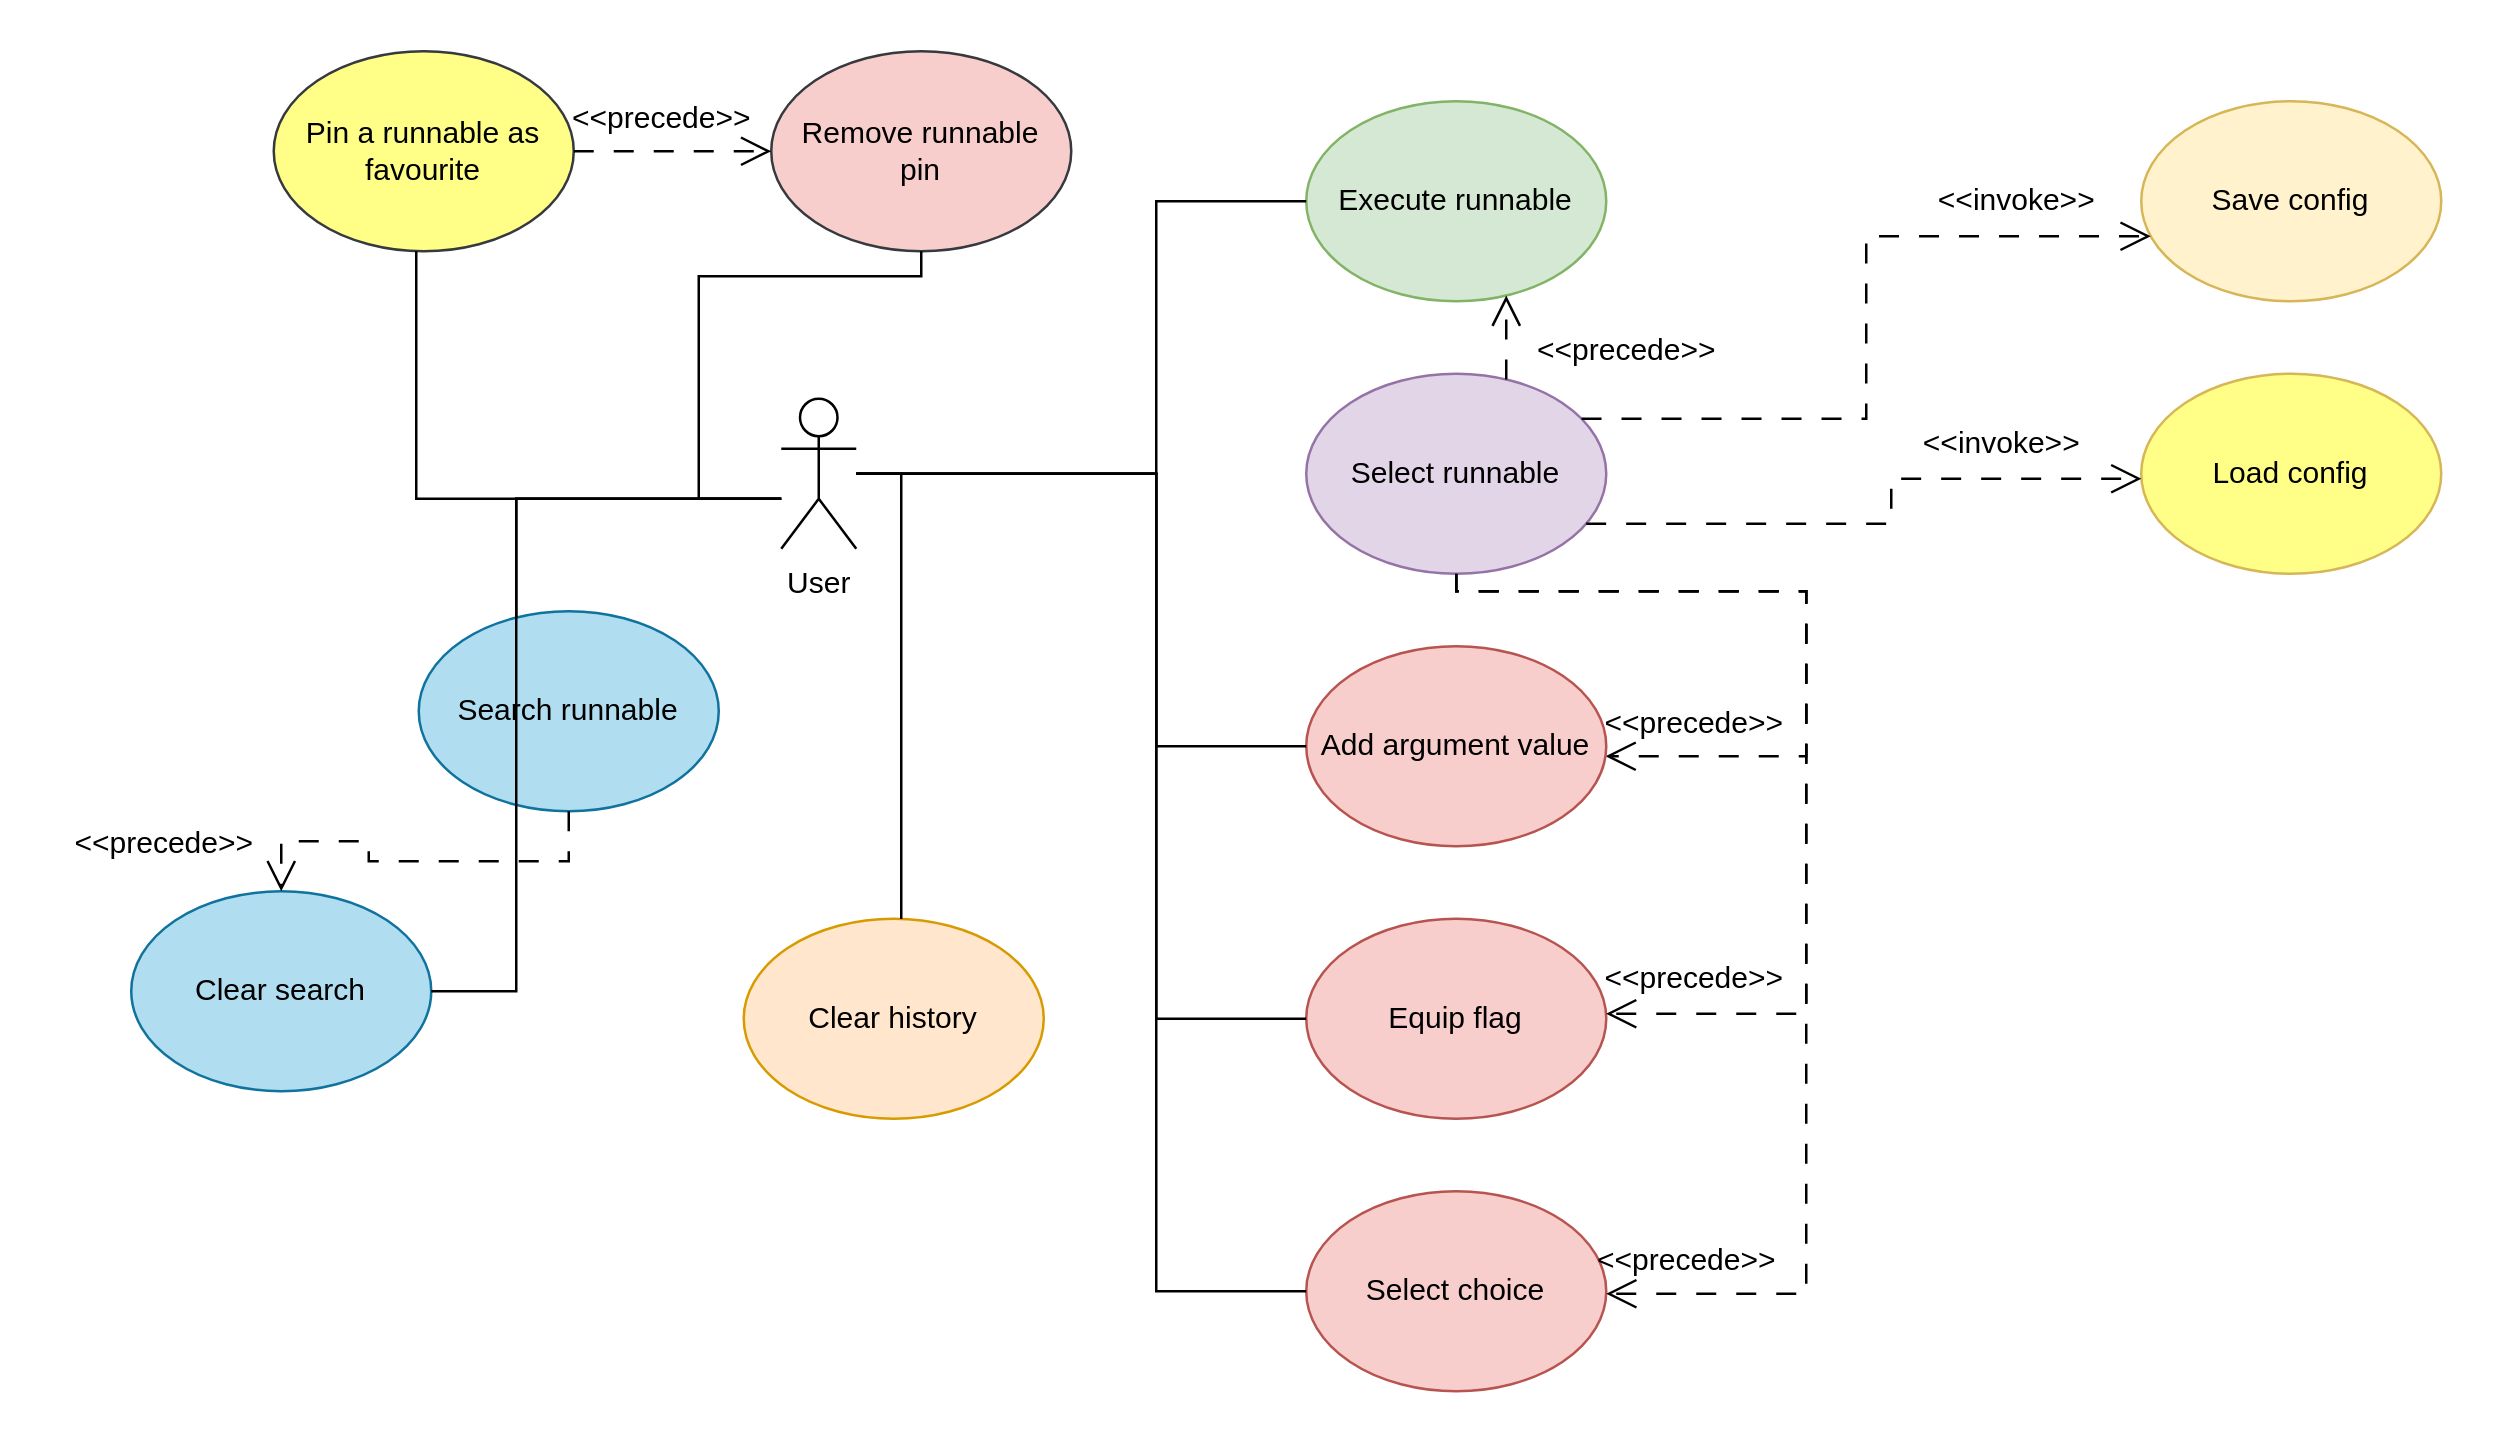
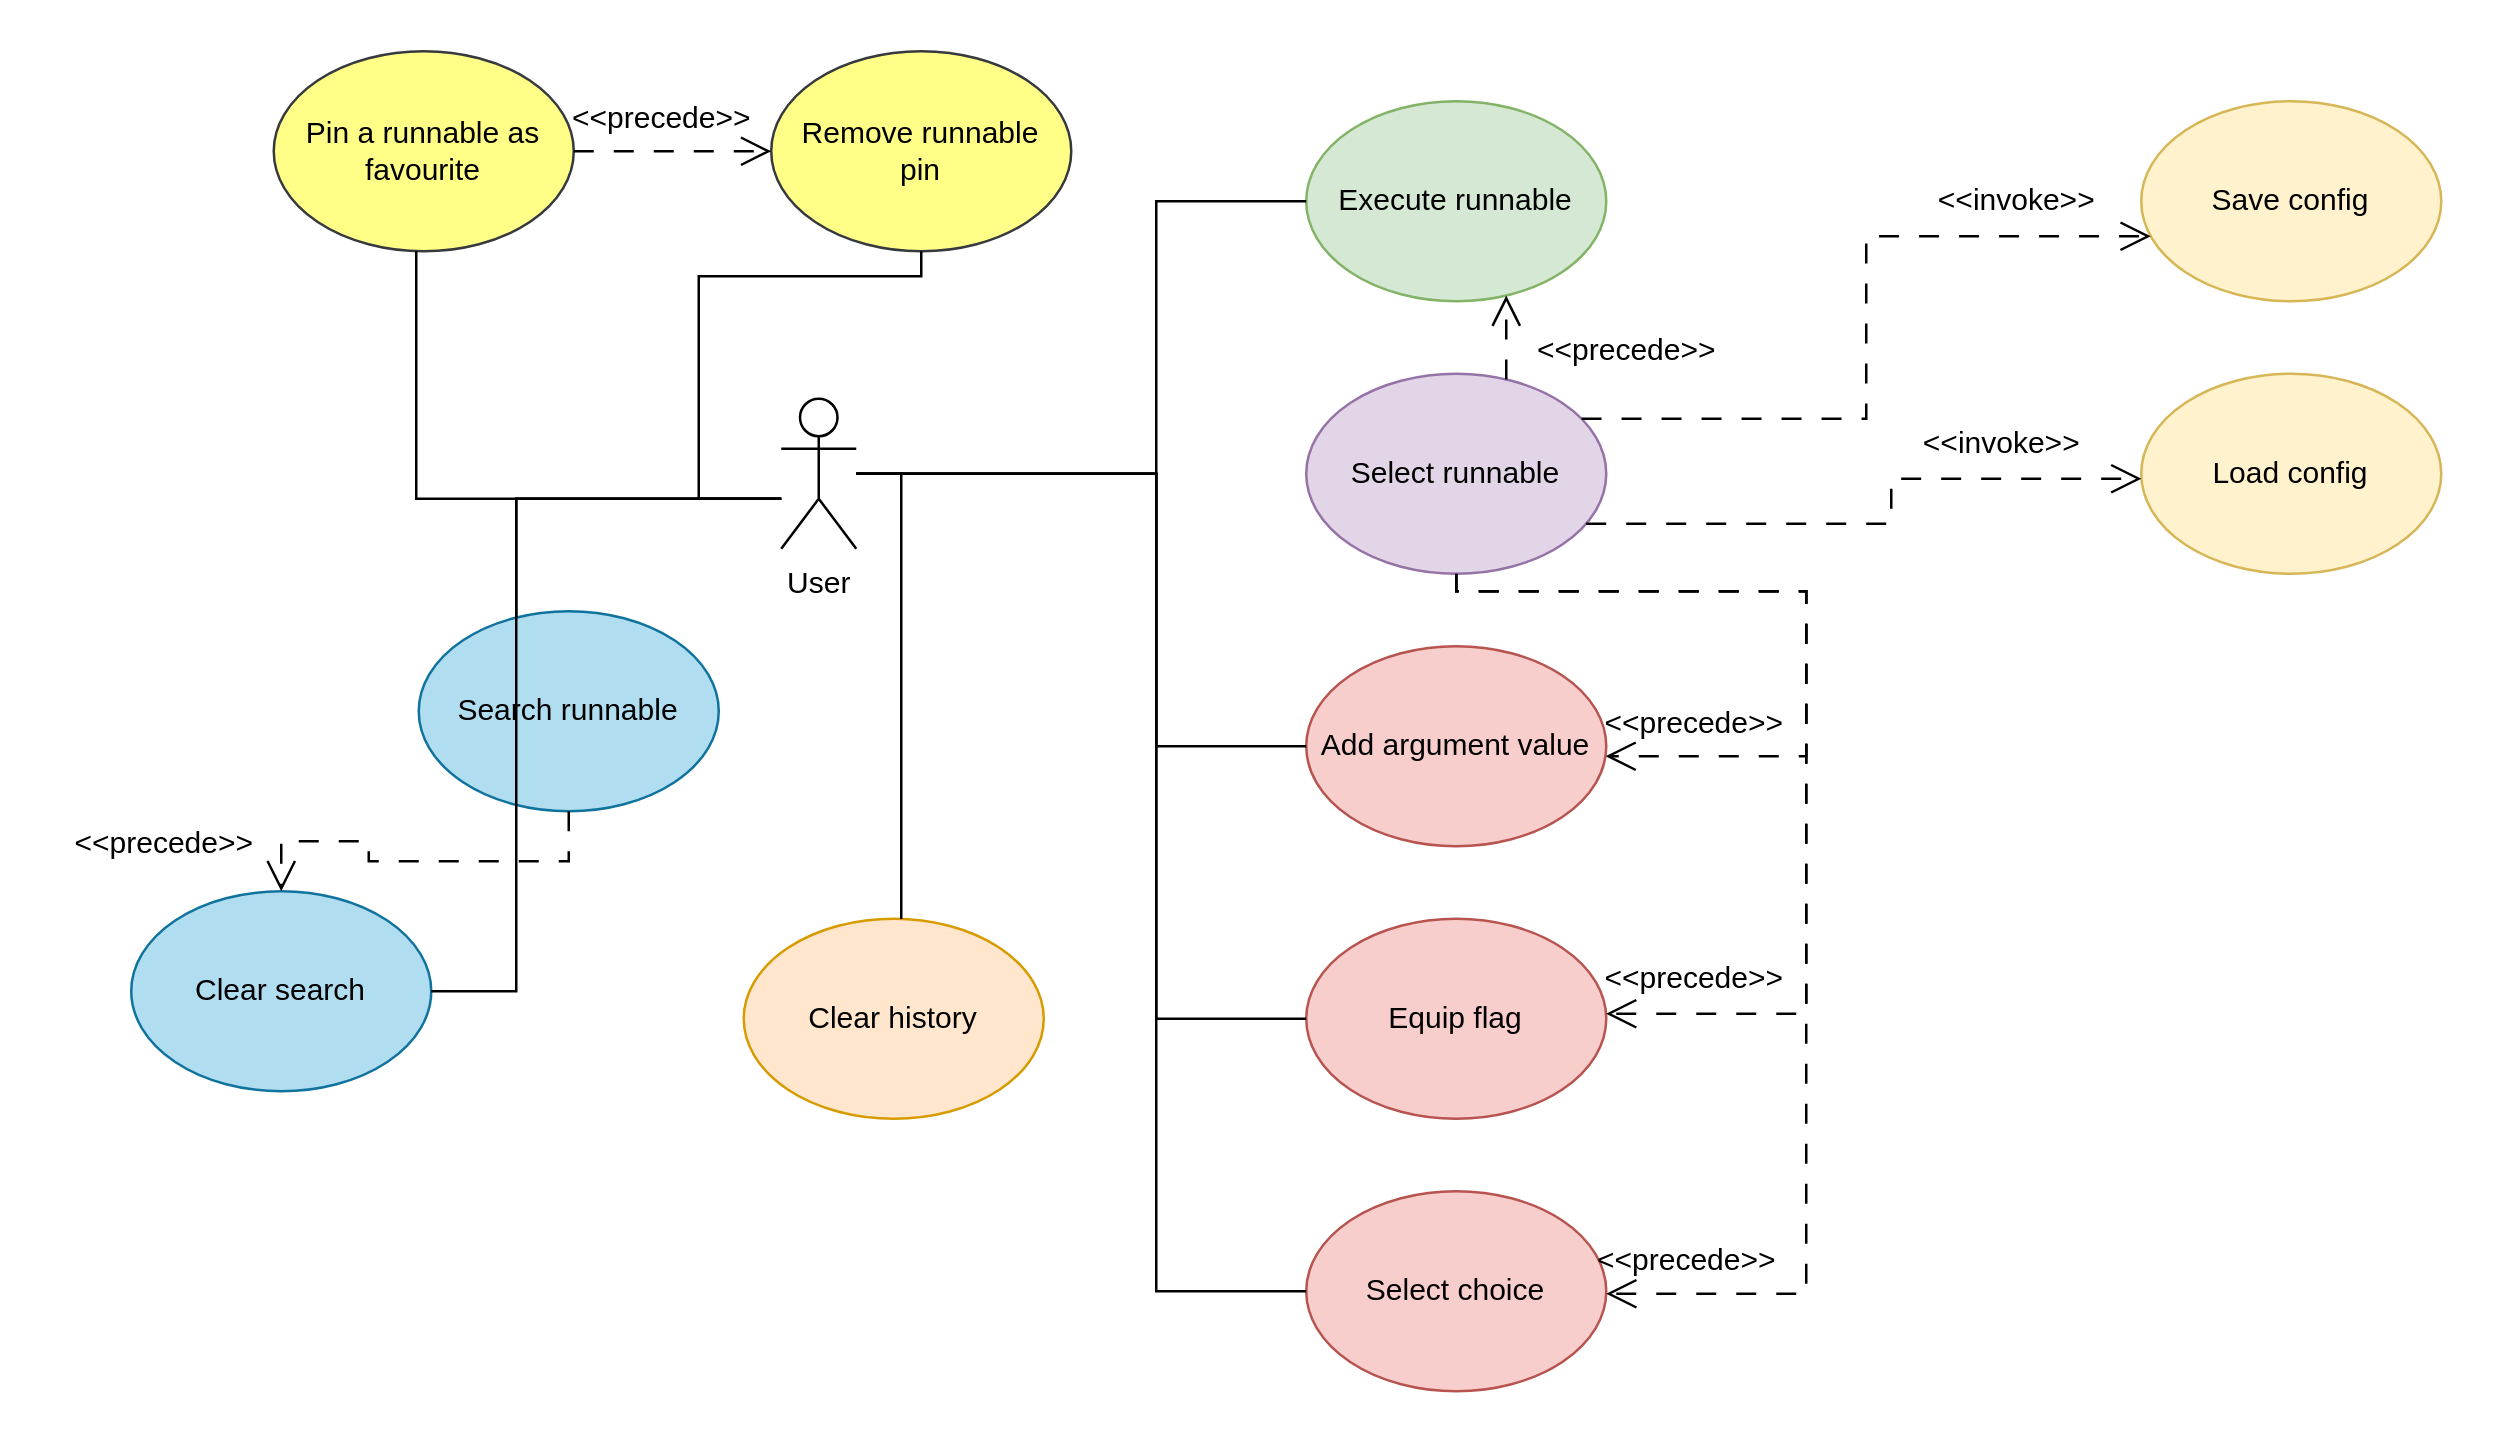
(921, 151) -> (921, 151)
(2291, 474) -> (2291, 474)
